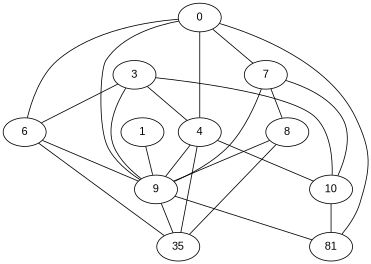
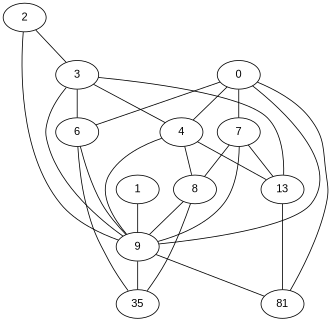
none -> (25, 18)
(189, 189) -> (188, 161)
(331, 189) -> (283, 189)
